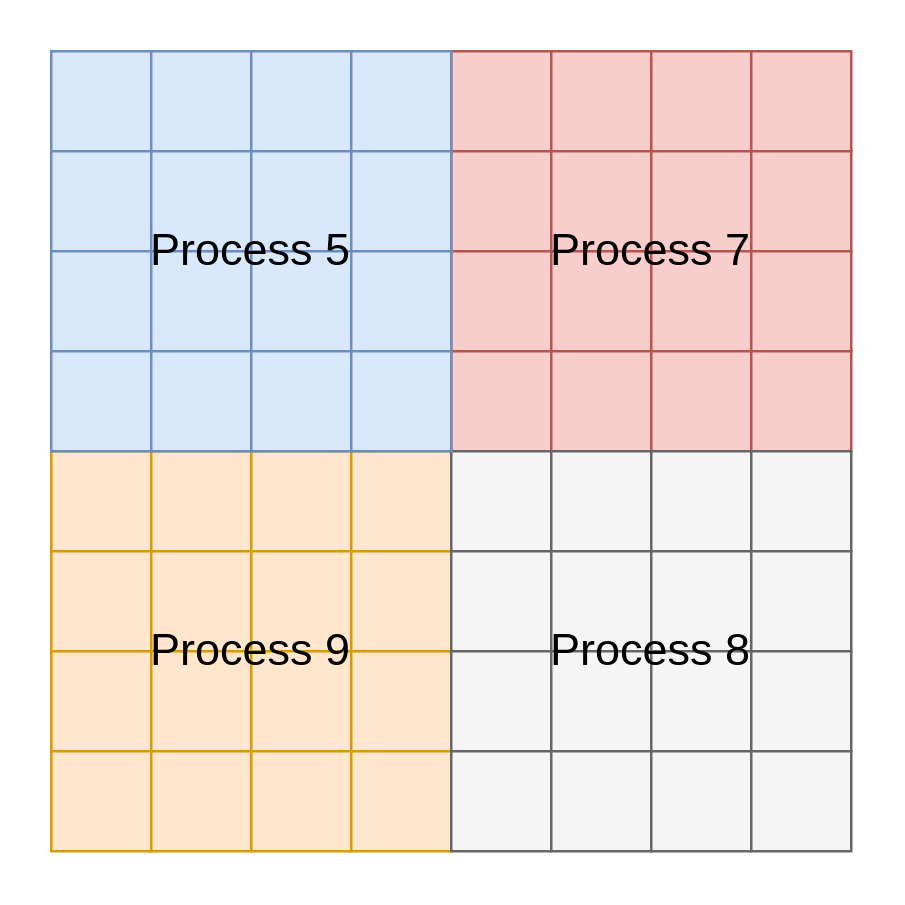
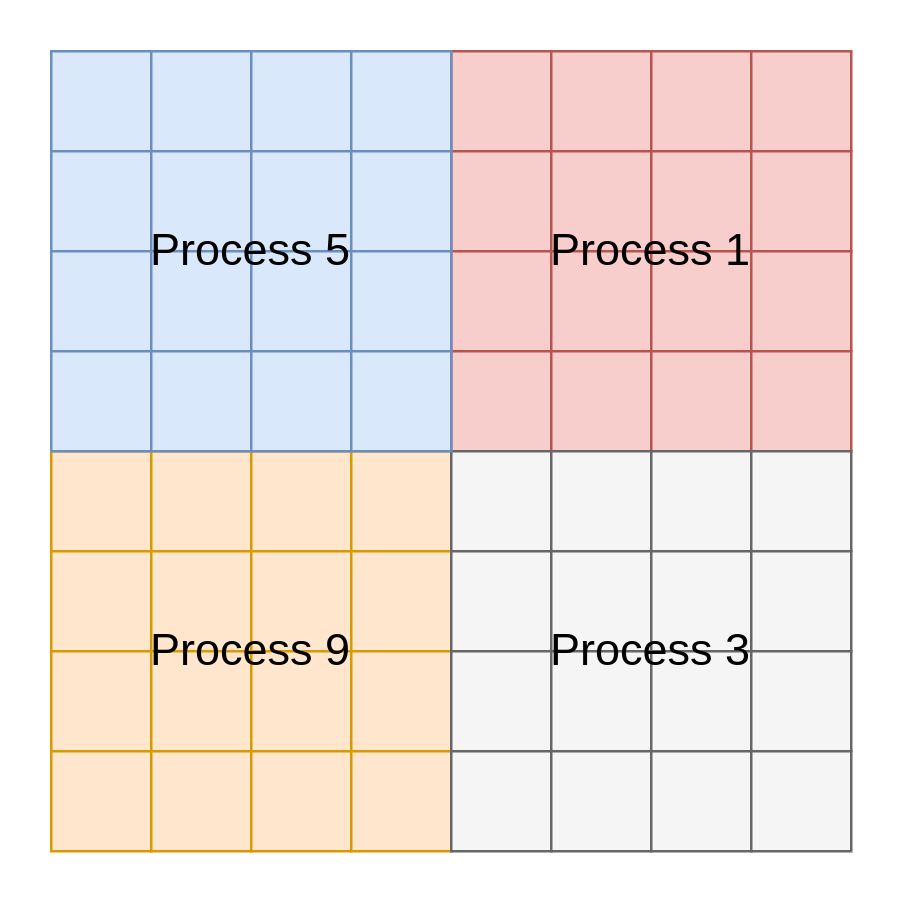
(651, 251) -> (651, 251)
(651, 651) -> (651, 651)
